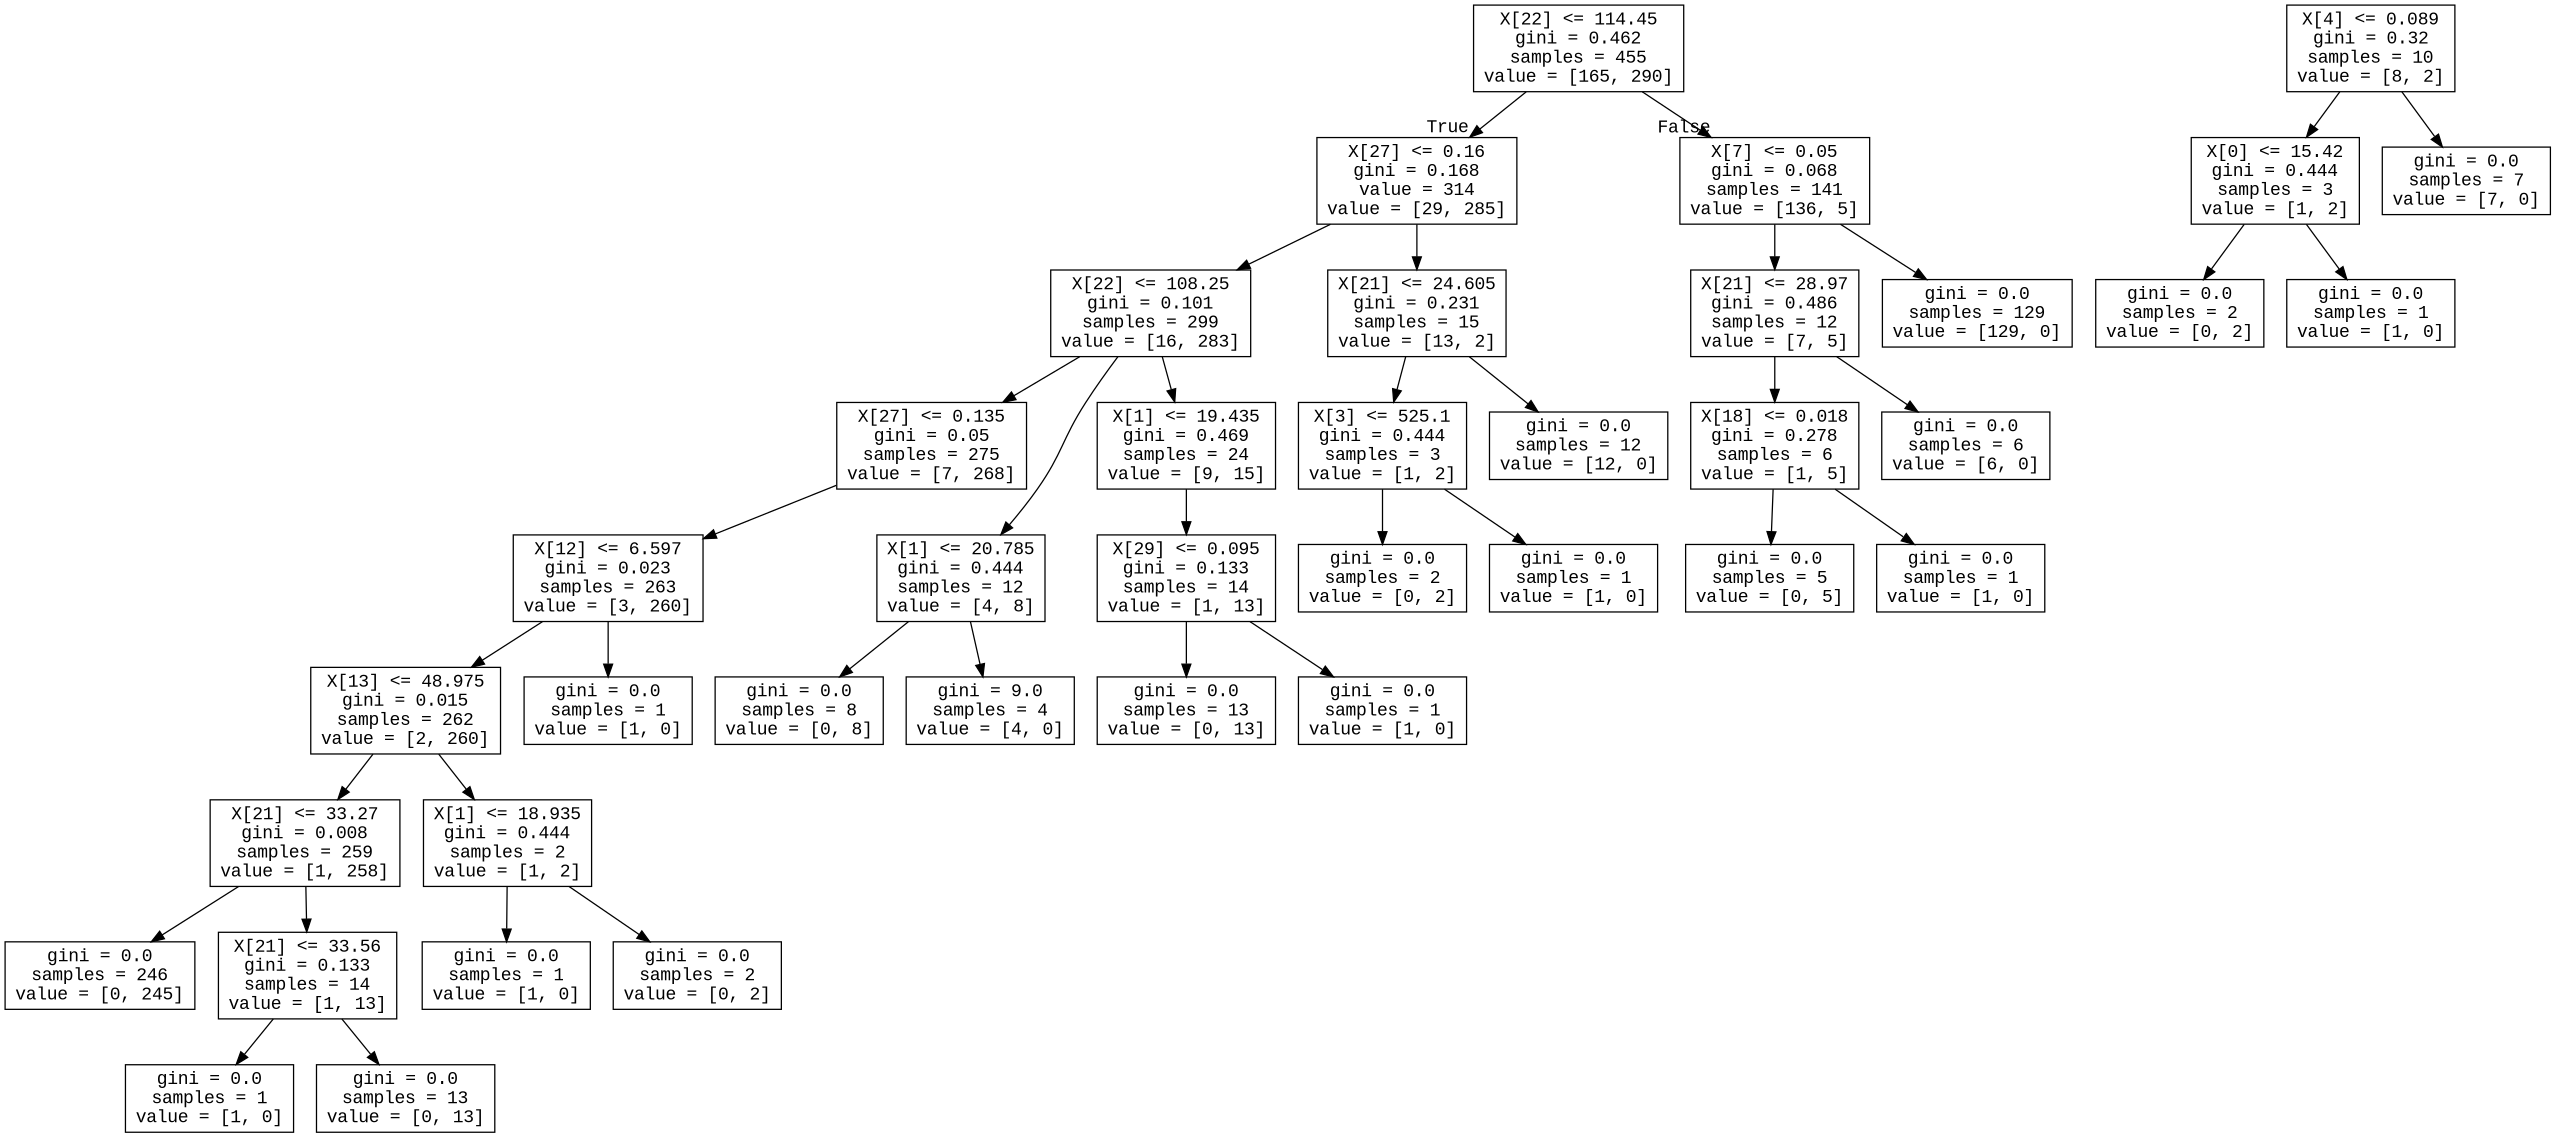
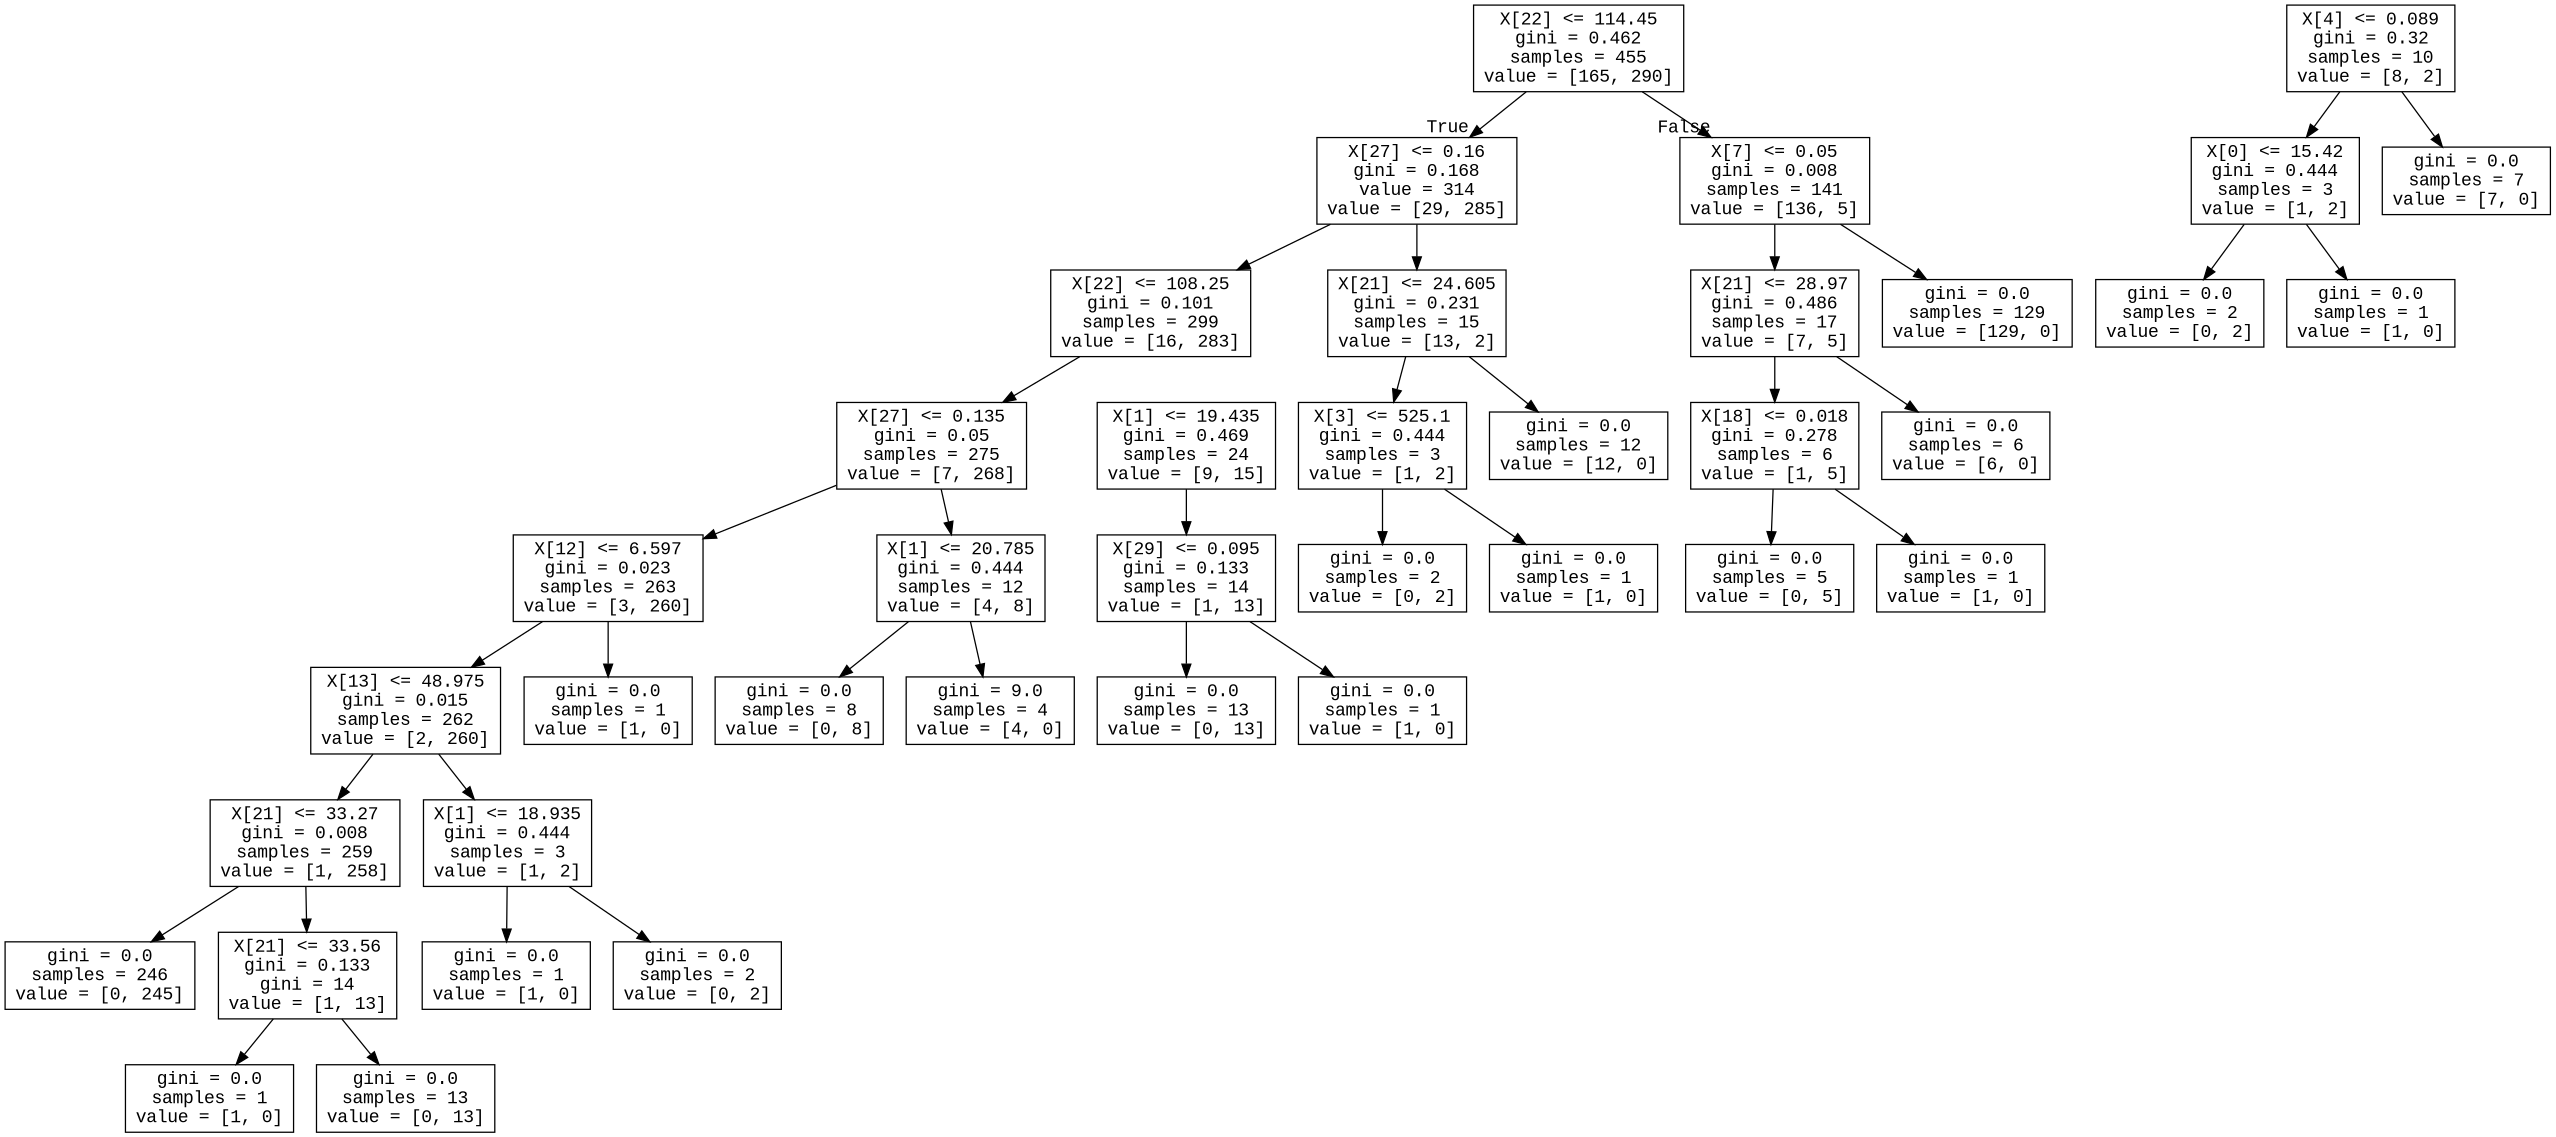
(1775, 181) -> (1775, 181)
(1775, 313) -> (1775, 313)
(1167, 373) -> none
(1064, 441) -> (945, 506)
(508, 843) -> (508, 843)
(308, 976) -> (308, 976)
